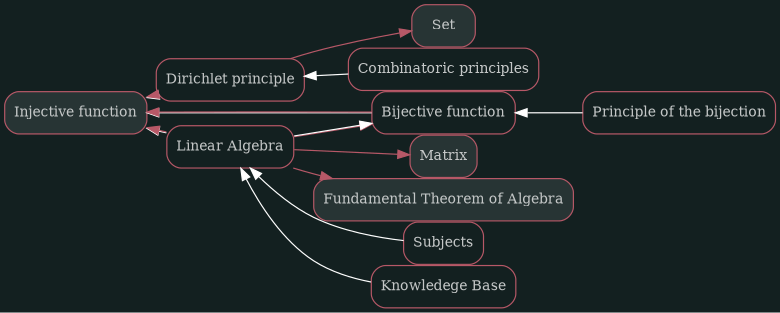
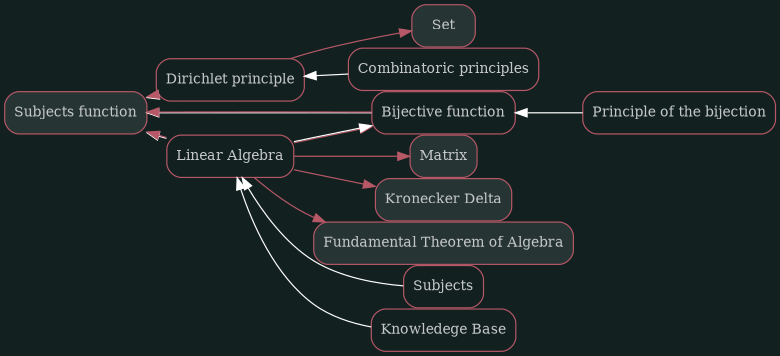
(76, 113) -> (76, 113)
none -> (444, 200)
